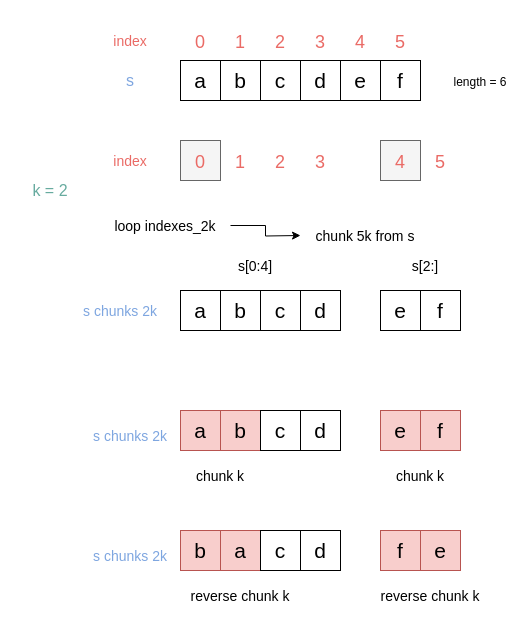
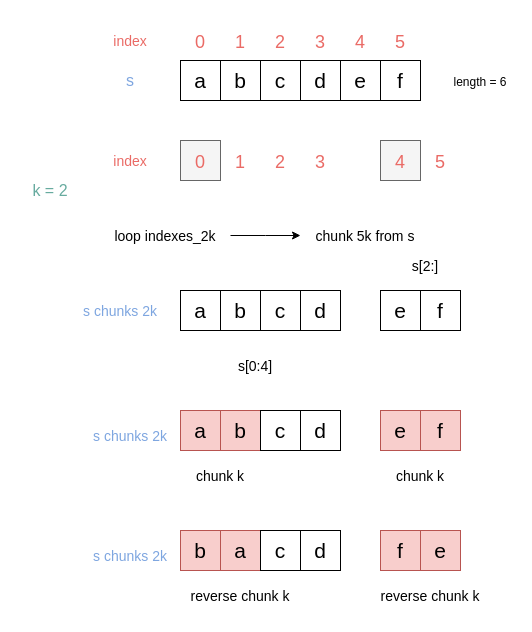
(166, 226) -> (166, 236)
(256, 266) -> (256, 366)
